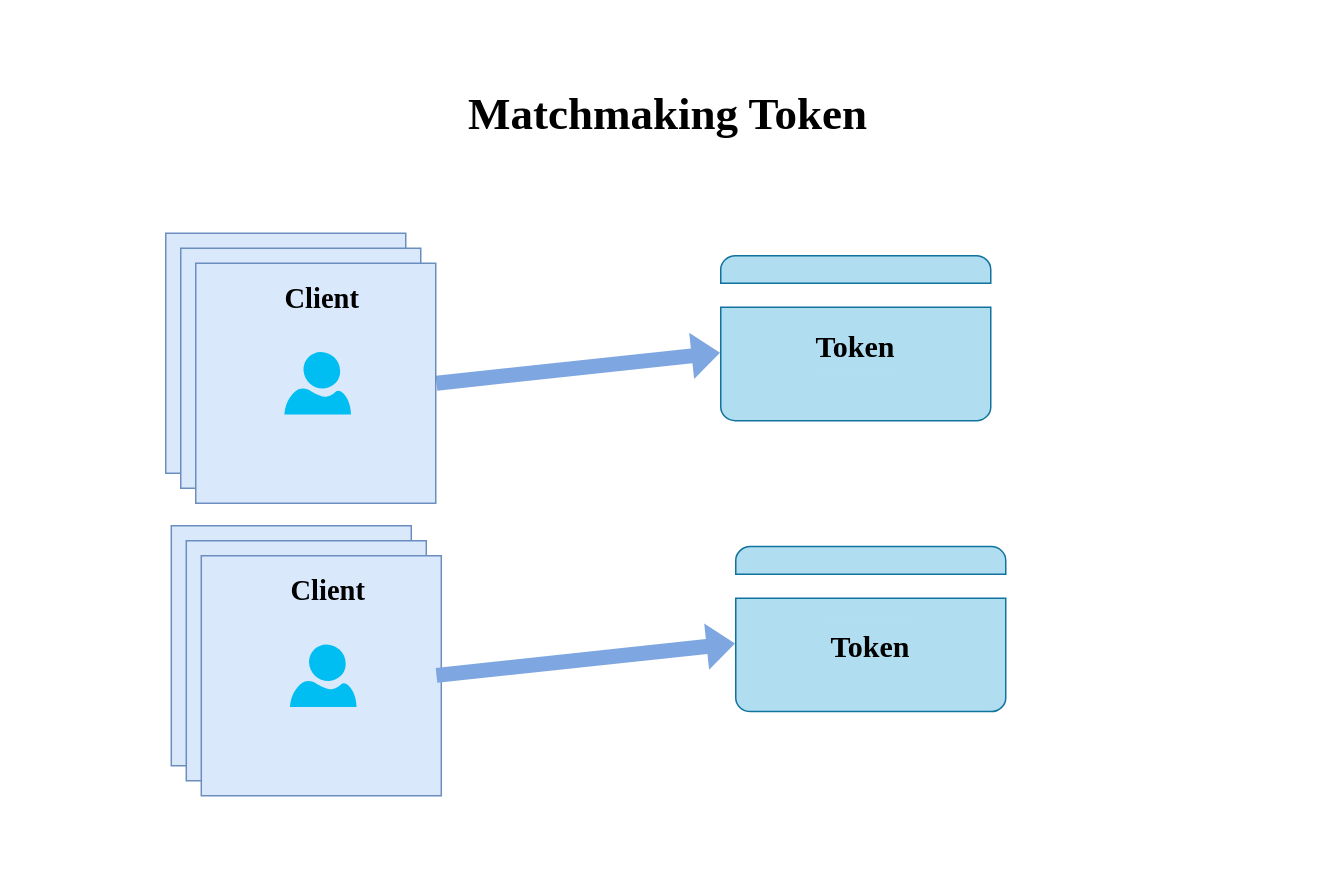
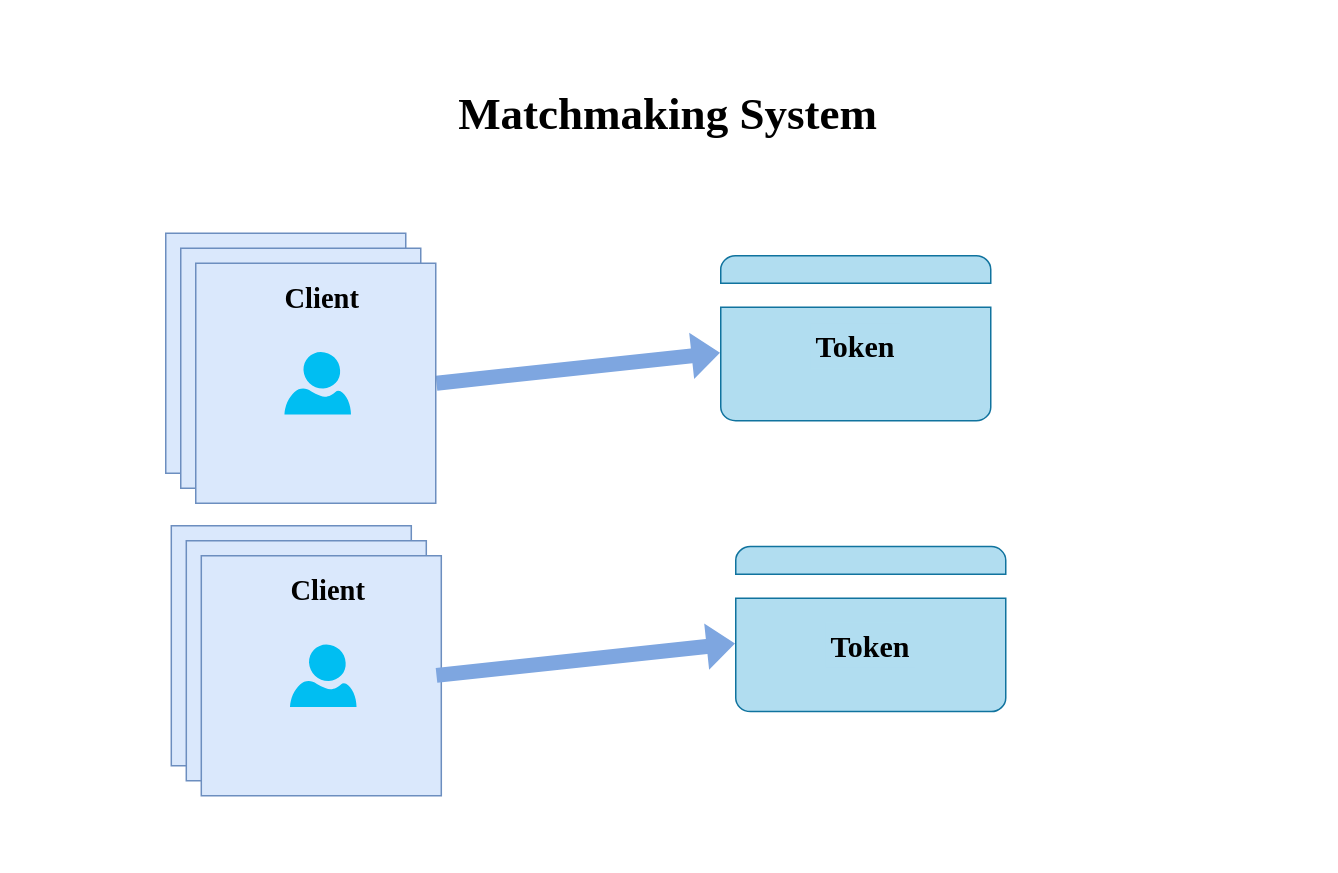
(668, 113) -> (668, 113)
